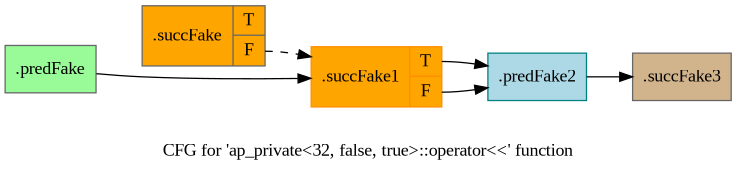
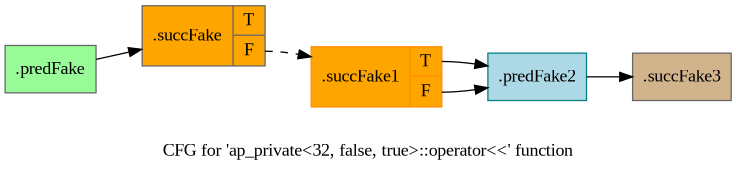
(197, 78) -> (113, 56)
